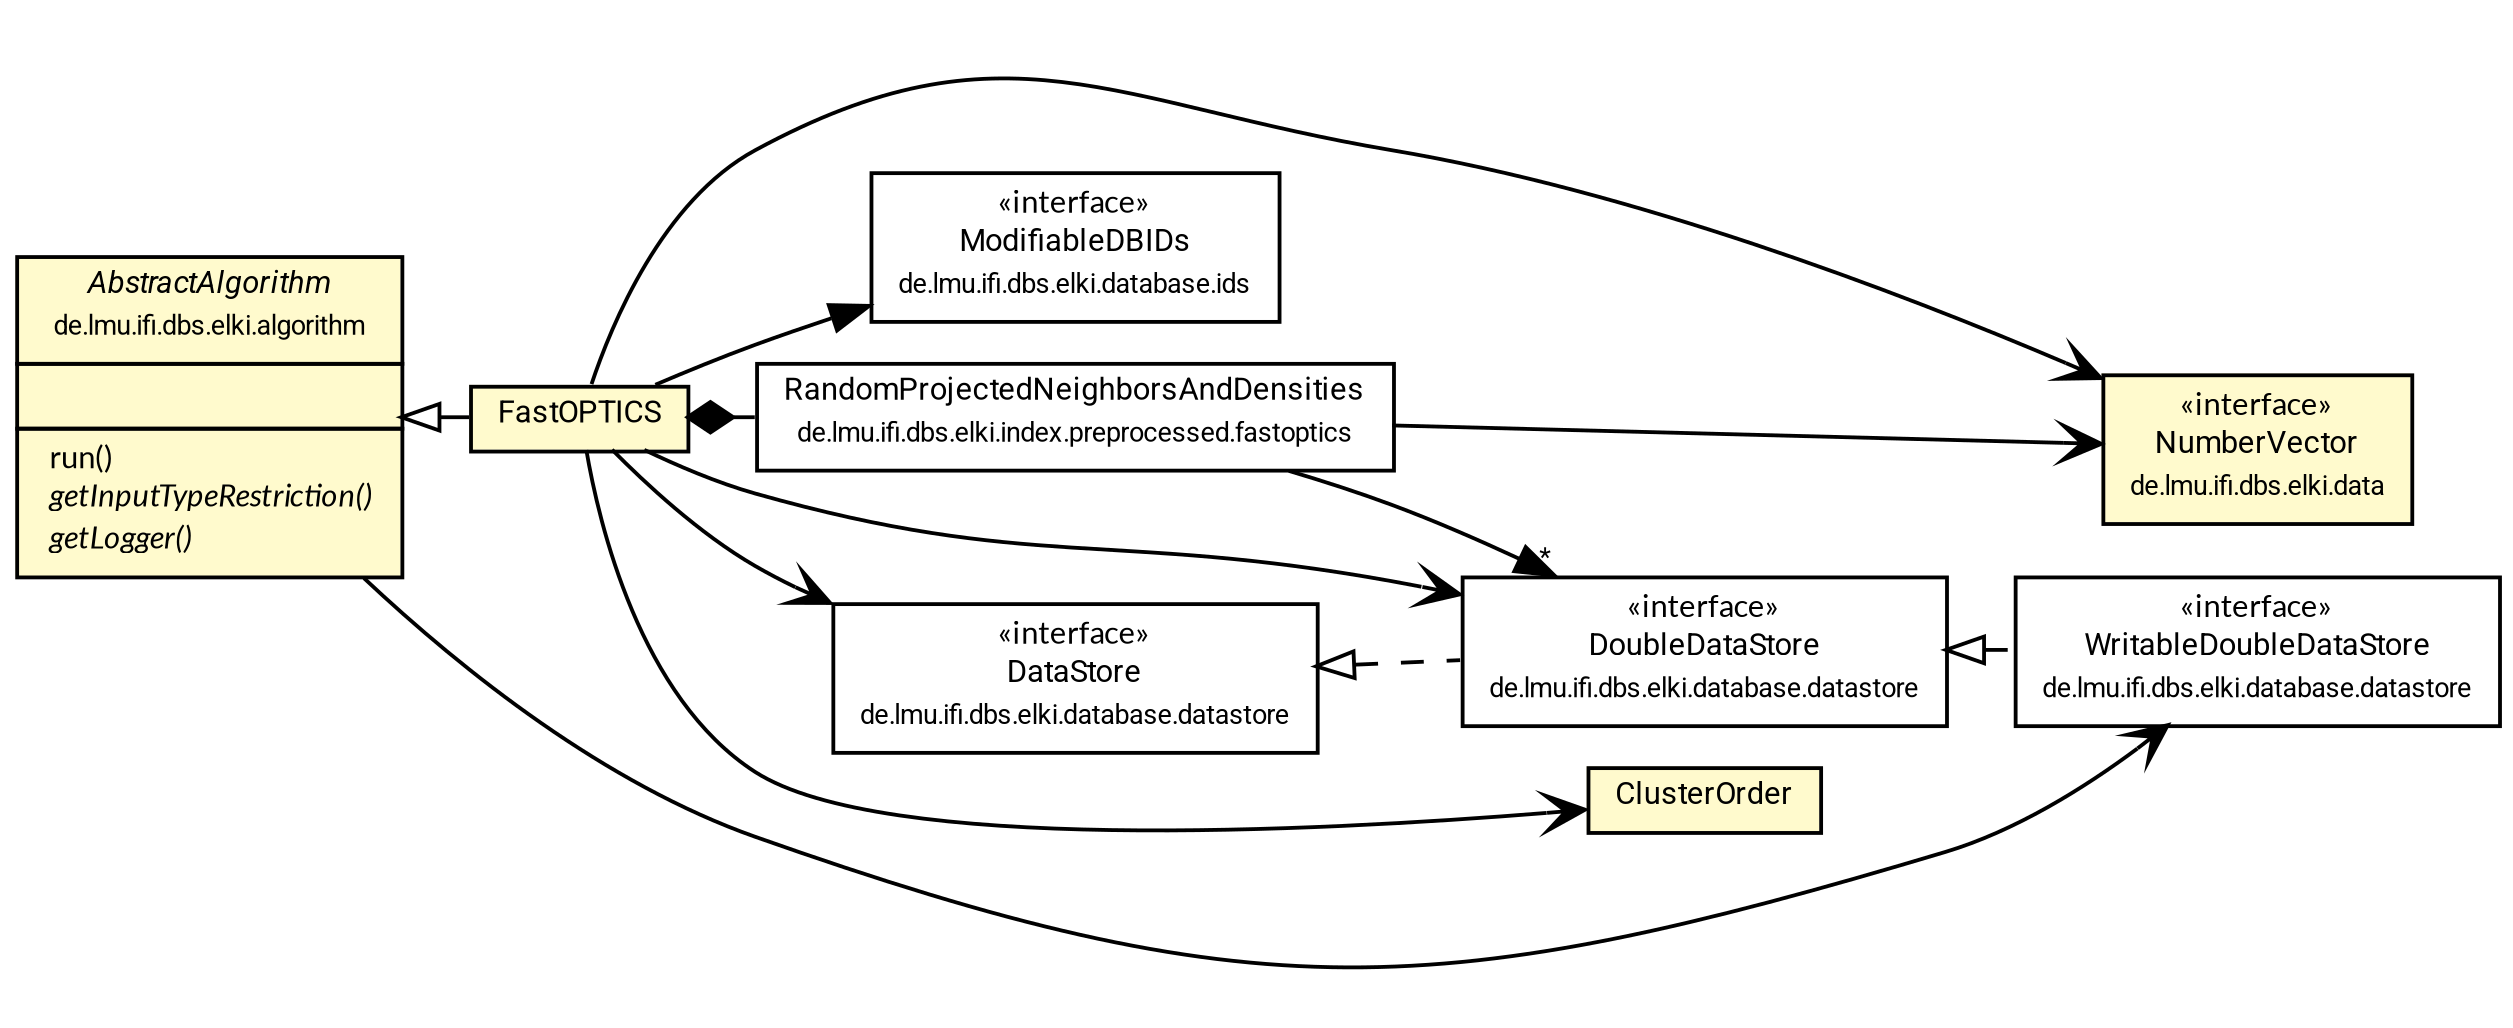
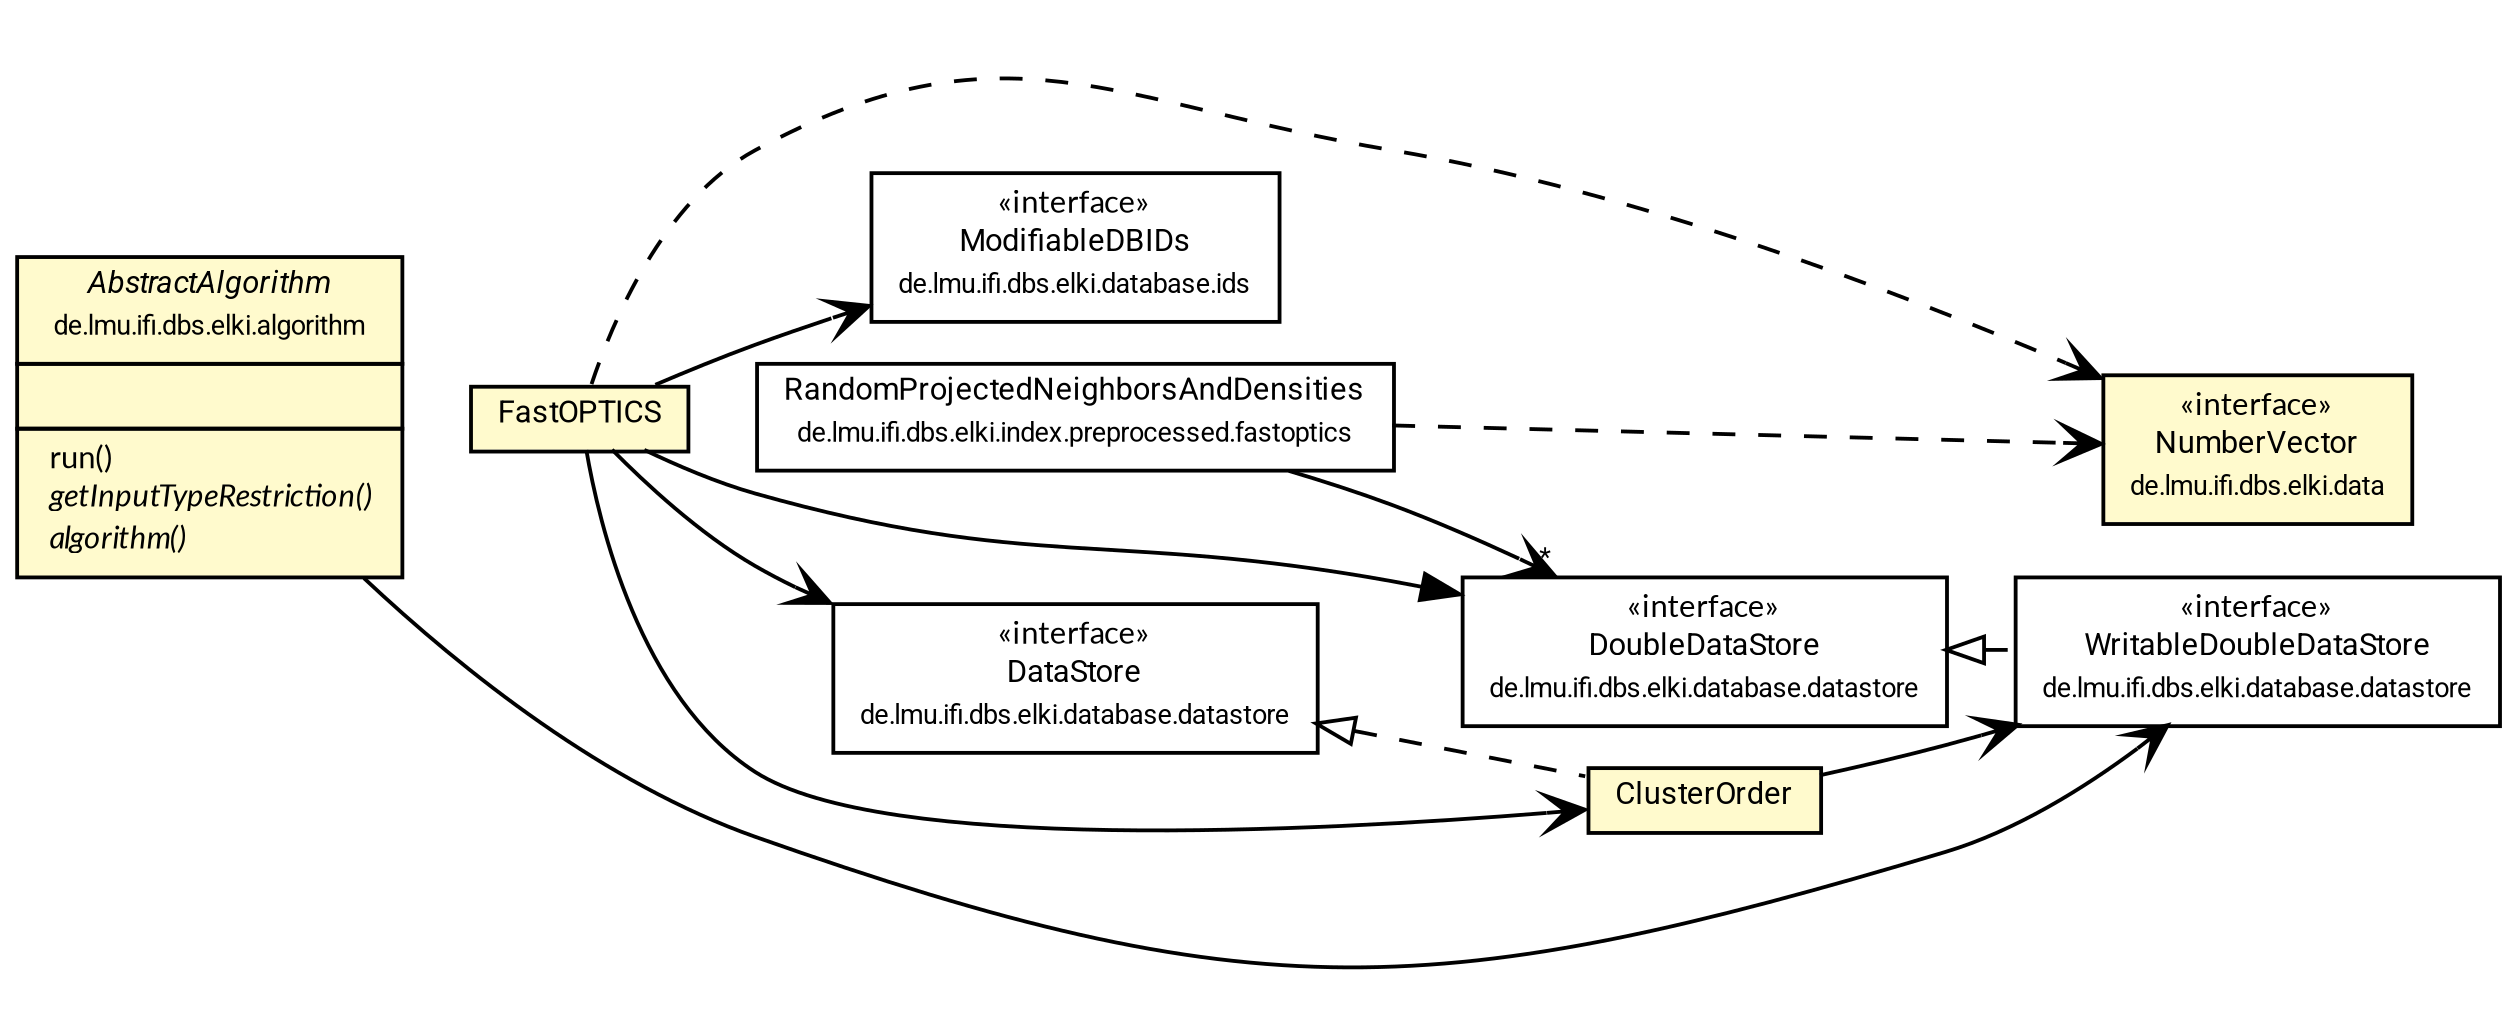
(1274, 126) -> (1274, 126)
(743, 349) -> (743, 349)
(455, 417) -> none
(744, 417) -> none
(1728, 434) -> (1728, 434)
(1406, 510) -> (1406, 510)
(120, 539) -> (116, 539)
(1027, 544) -> (1027, 544)
(1408, 662) -> (1470, 754)
none -> (1901, 757)
